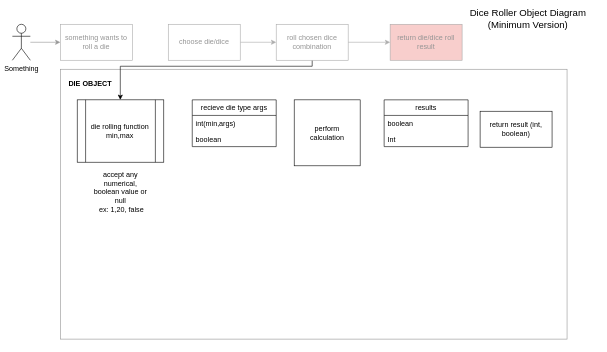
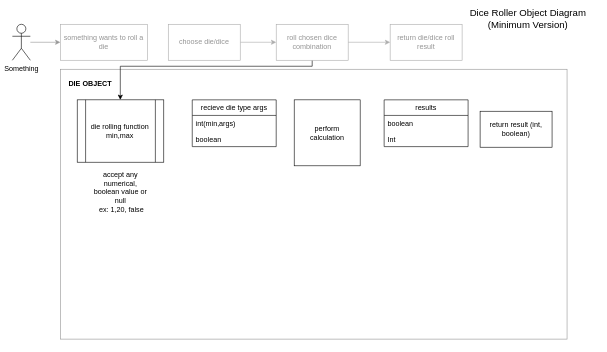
(96, 42) -> (104, 42)
(426, 42) -> (426, 42)
